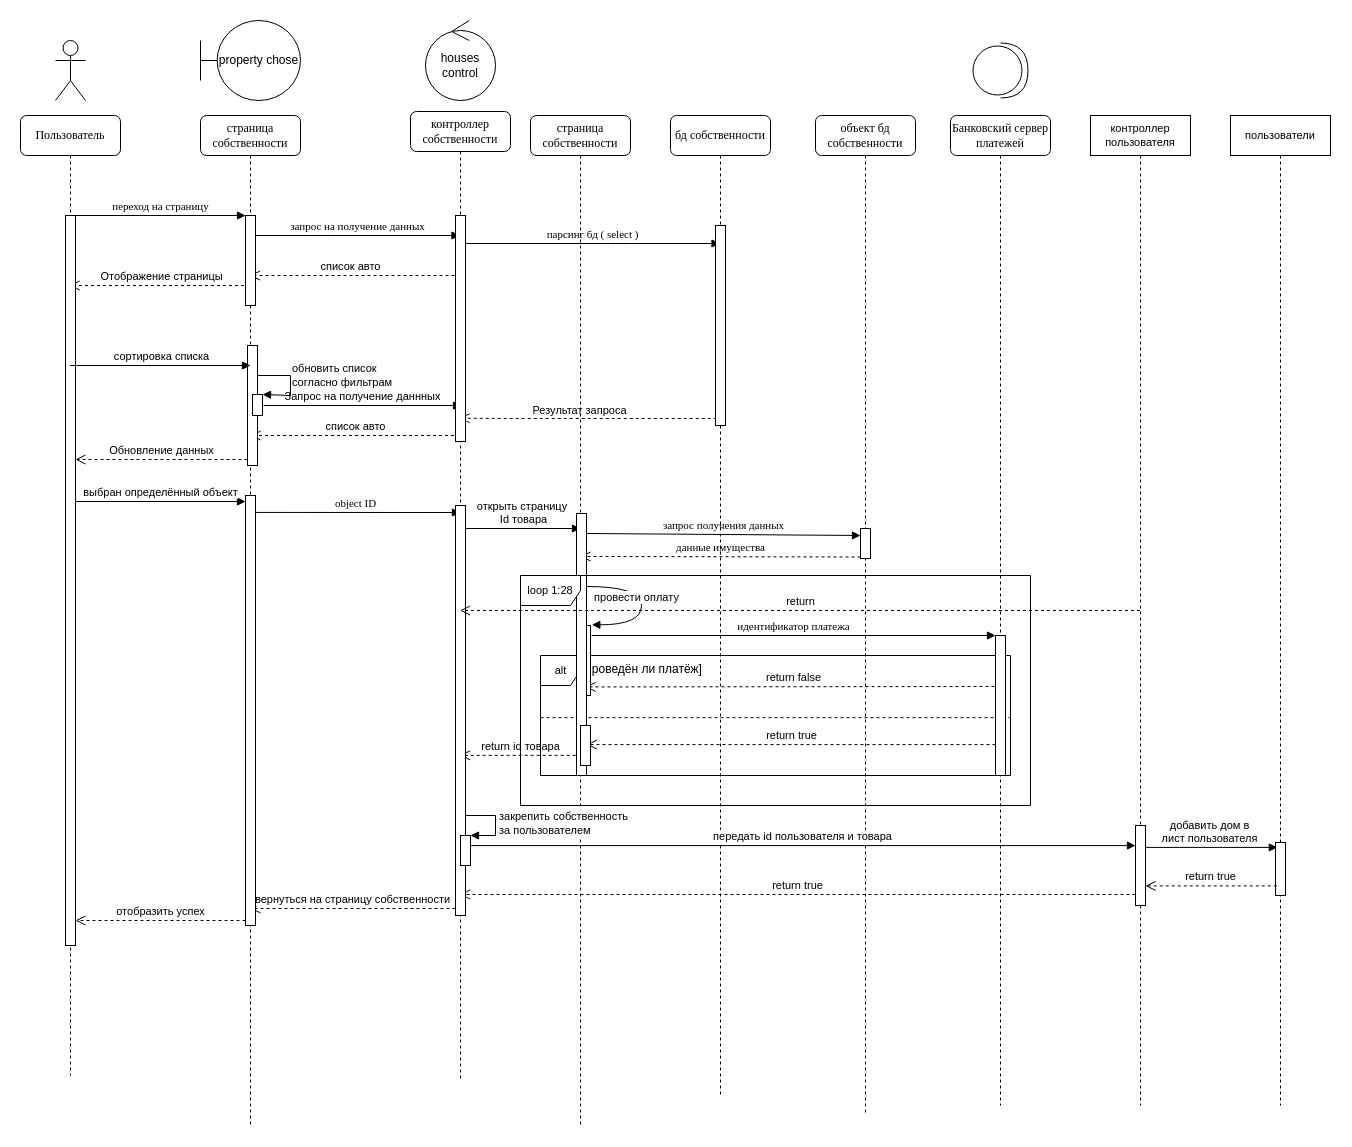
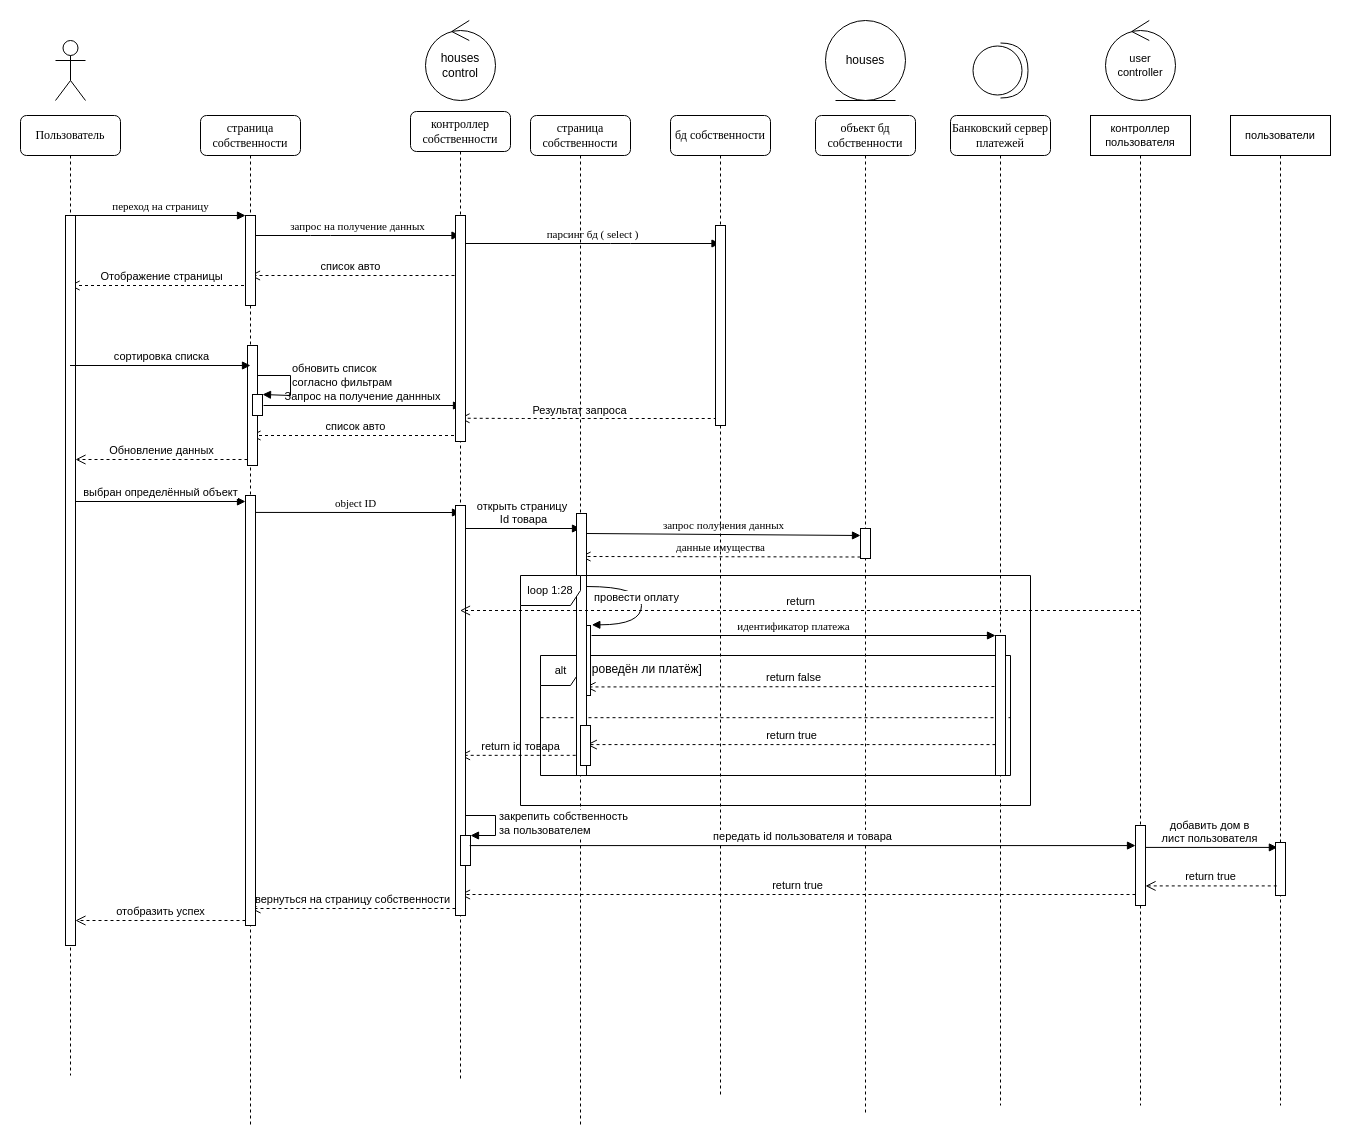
(251, 61) -> none
none -> (866, 61)
none -> (1141, 61)
